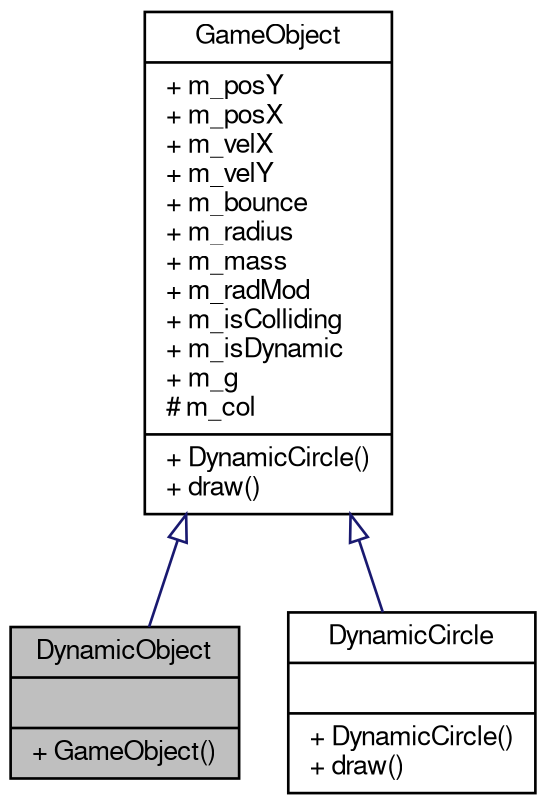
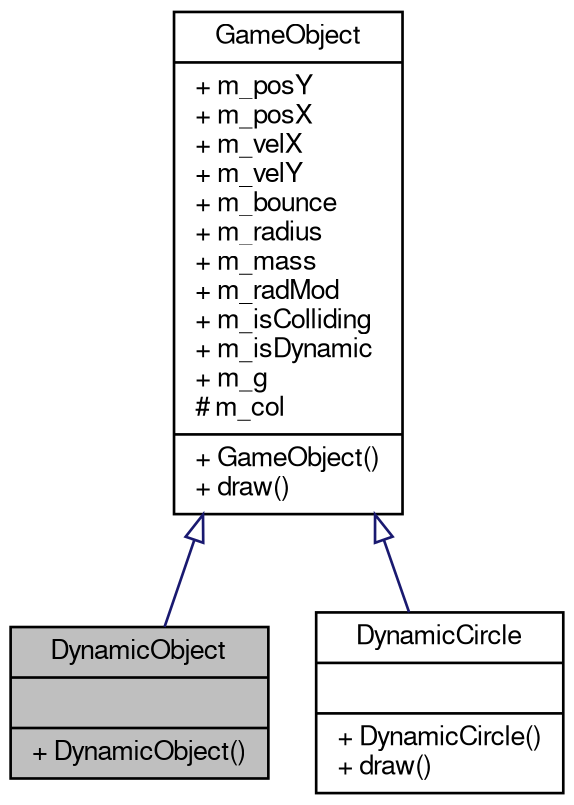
(268, 458) -> (288, 458)
(125, 752) -> (139, 752)
